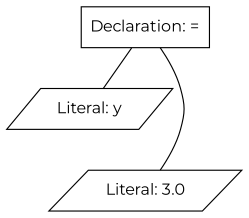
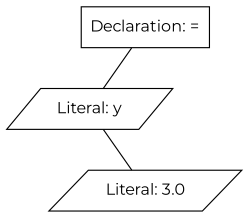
(184, 109) -> (118, 150)
